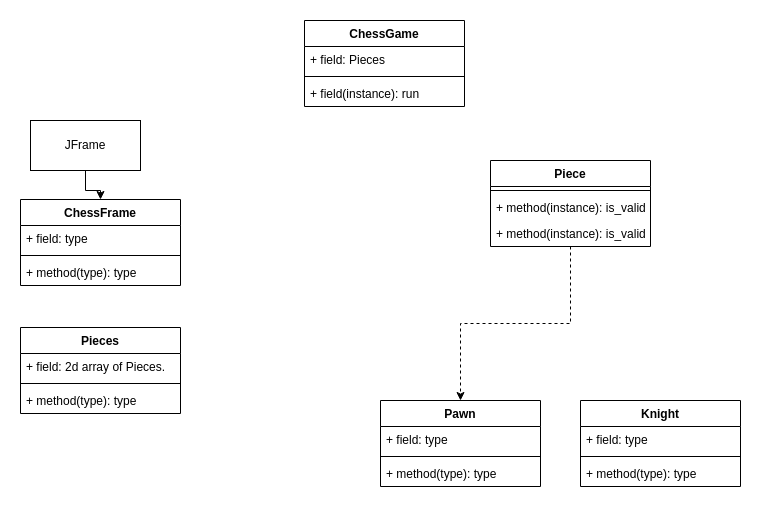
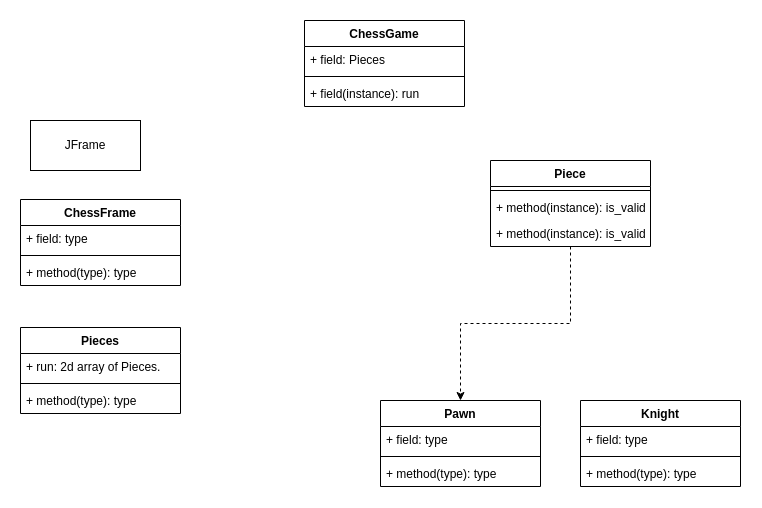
(86, 189) -> none
(102, 375) -> (101, 368)
